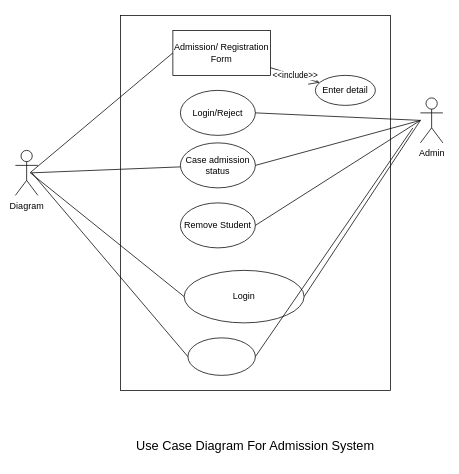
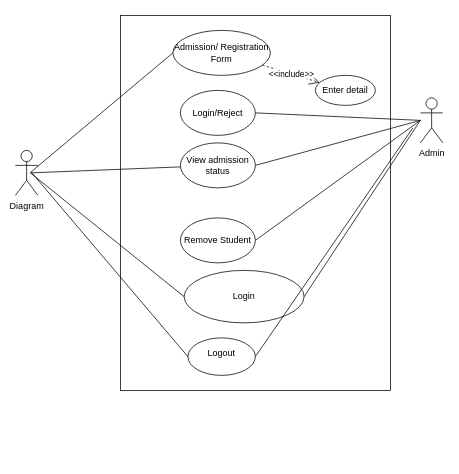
(222, 53) -> (222, 53)
(294, 75) -> (290, 74)
(218, 165) -> (218, 165)
(218, 225) -> (218, 240)
none -> (222, 353)
(255, 447) -> none
